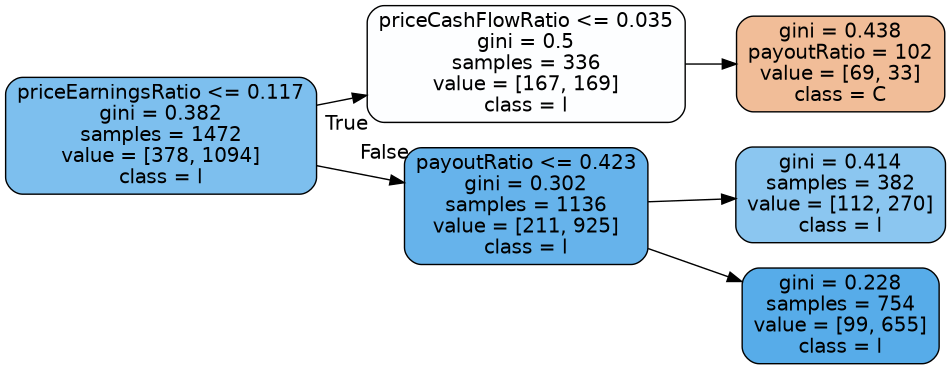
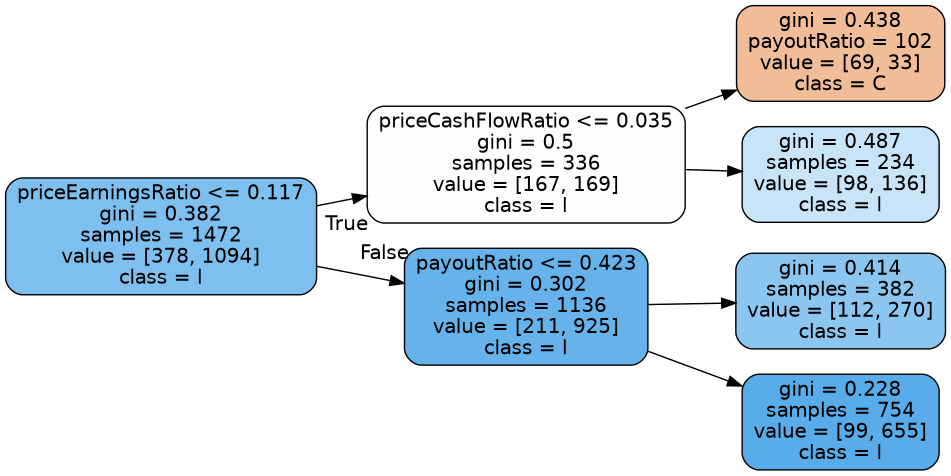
none -> (841, 174)
